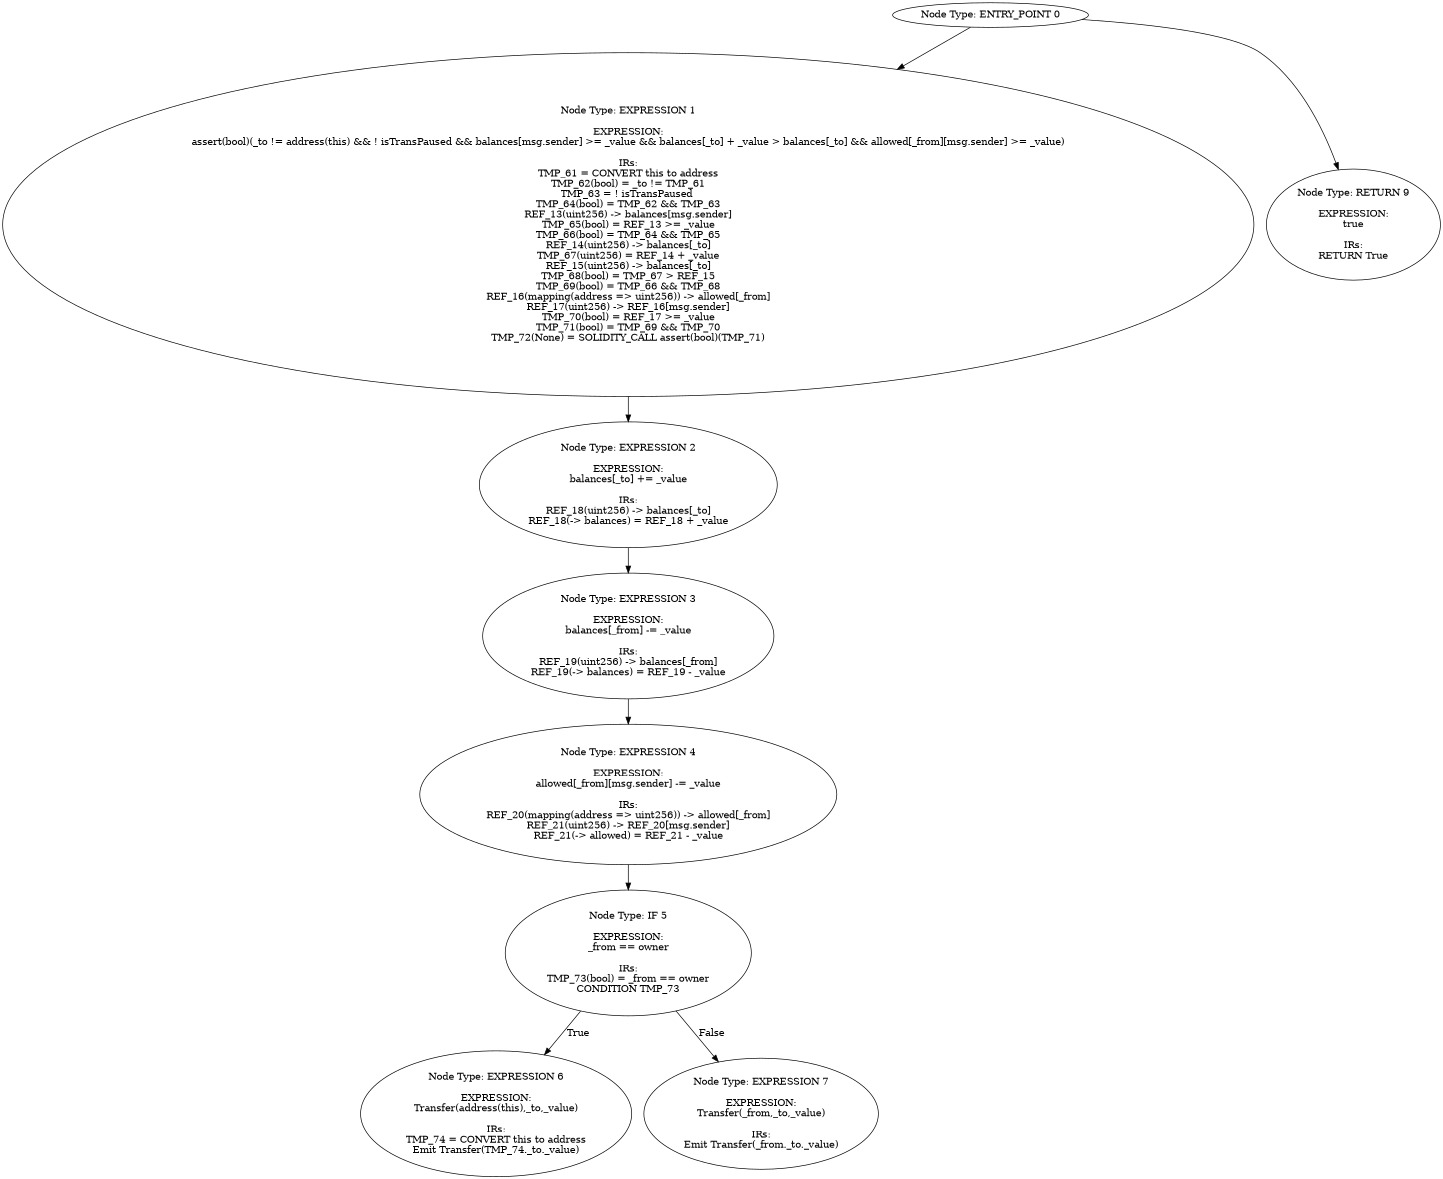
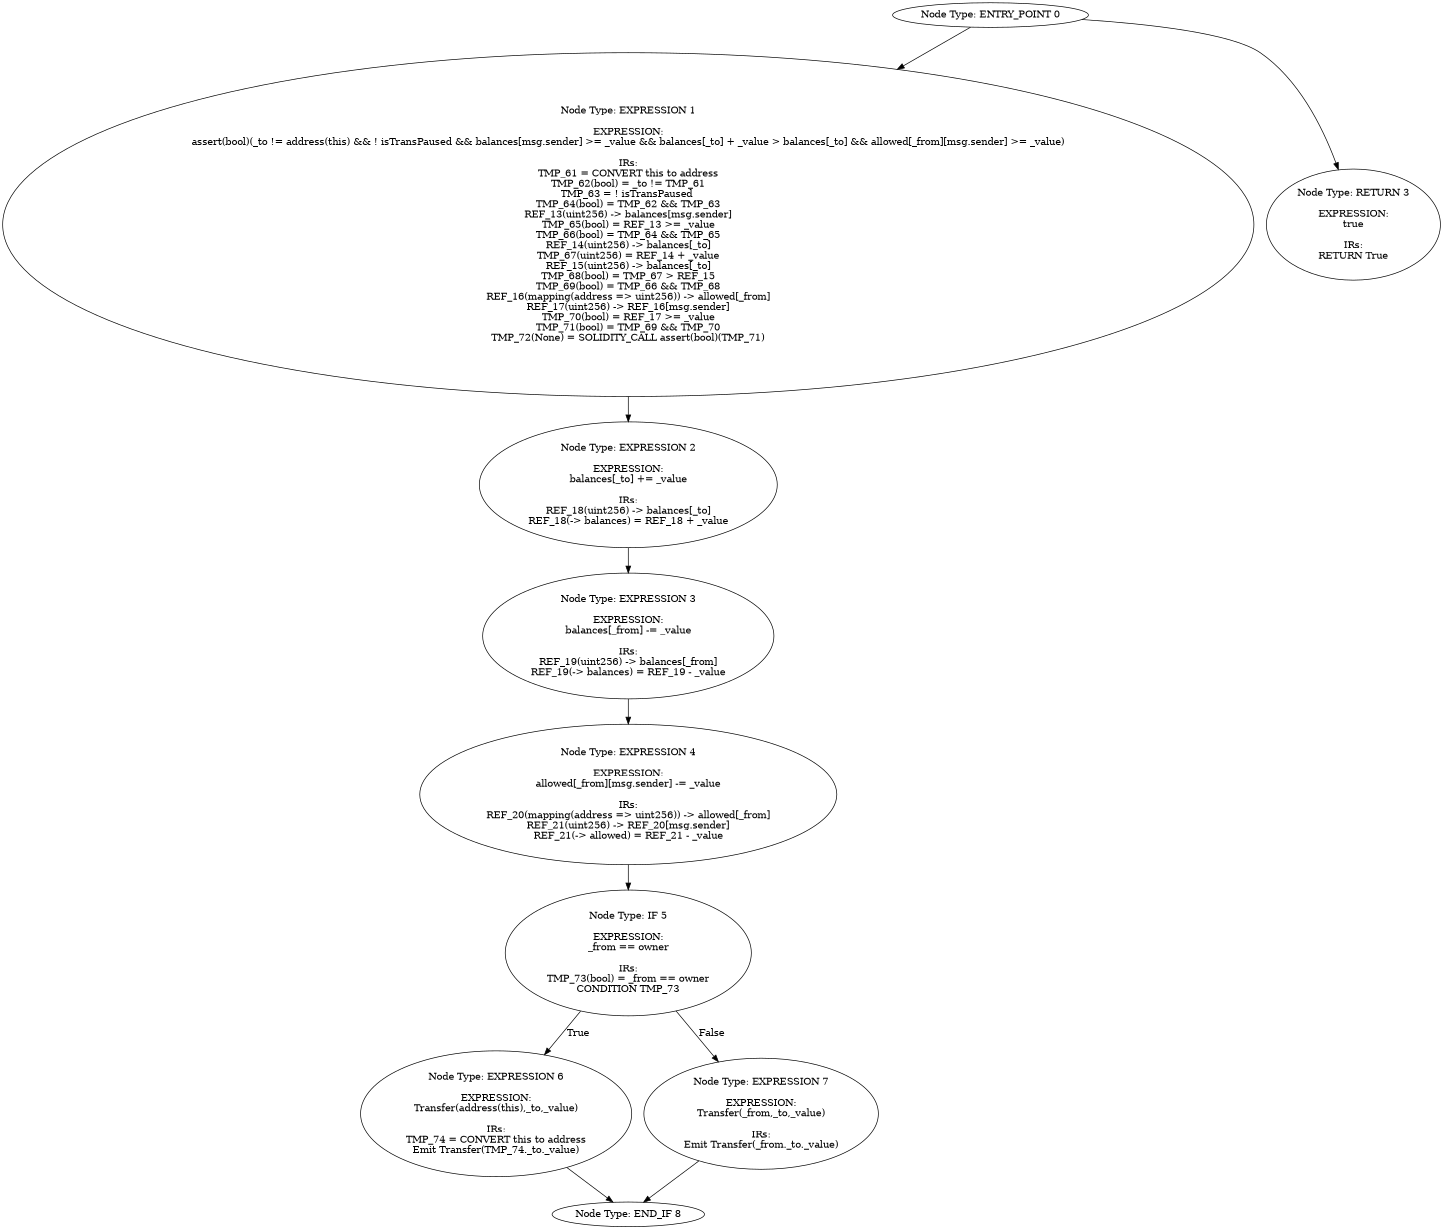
(1353, 225) -> (1353, 225)
none -> (628, 1214)
